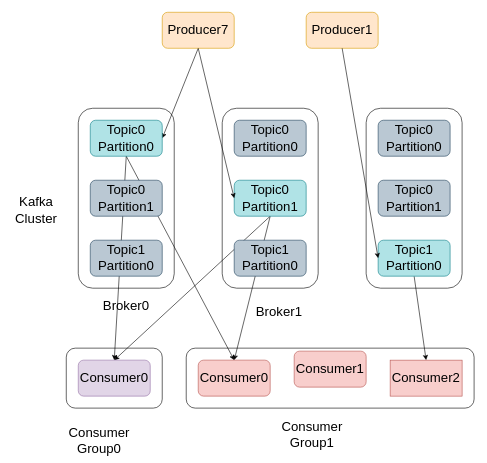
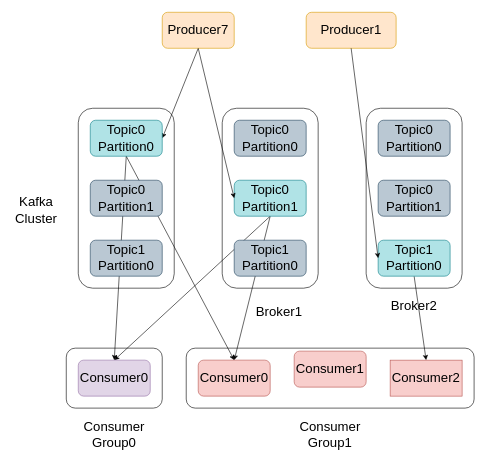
(342, 30) -> (351, 30)
(126, 306) -> none
none -> (414, 306)
(312, 435) -> (330, 435)
(99, 441) -> (114, 435)
